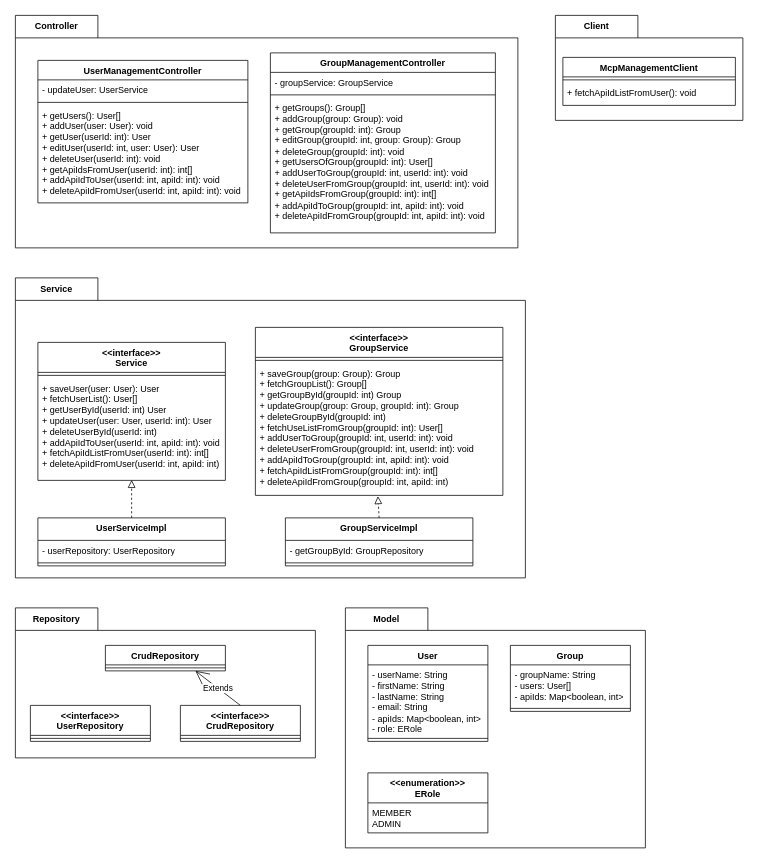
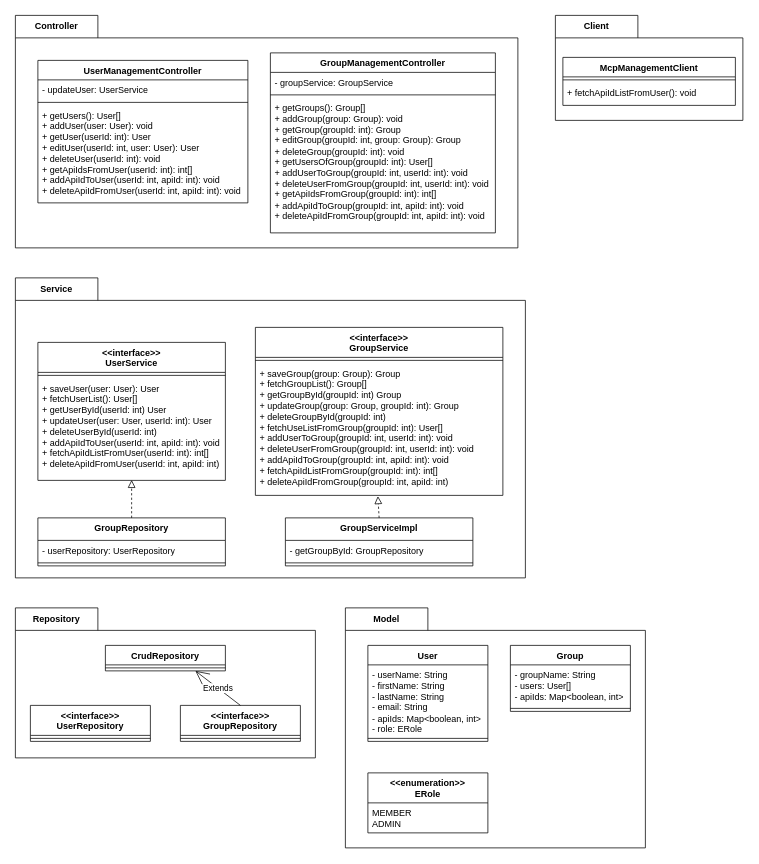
(132, 358) -> (132, 358)
(132, 529) -> (132, 529)
(240, 721) -> (240, 721)
